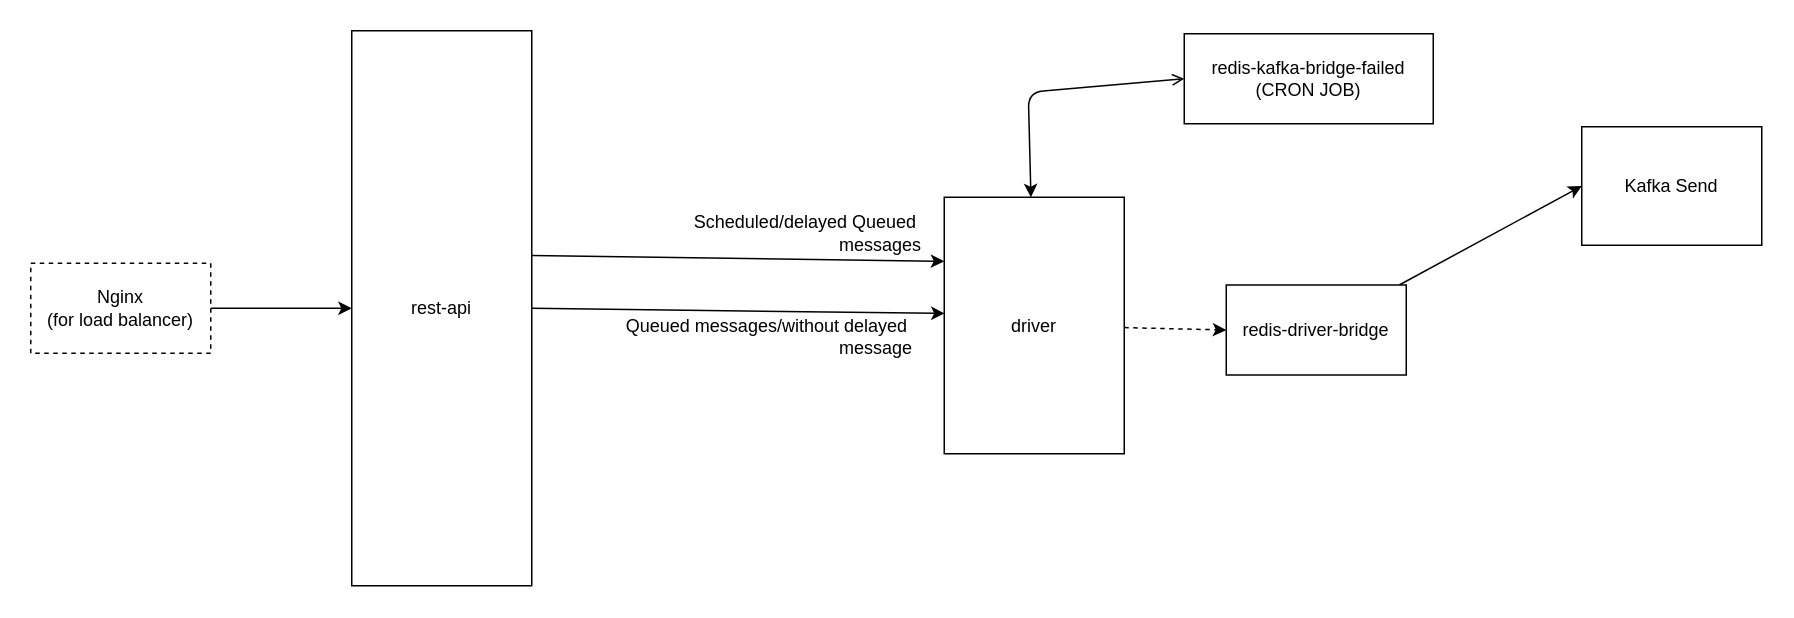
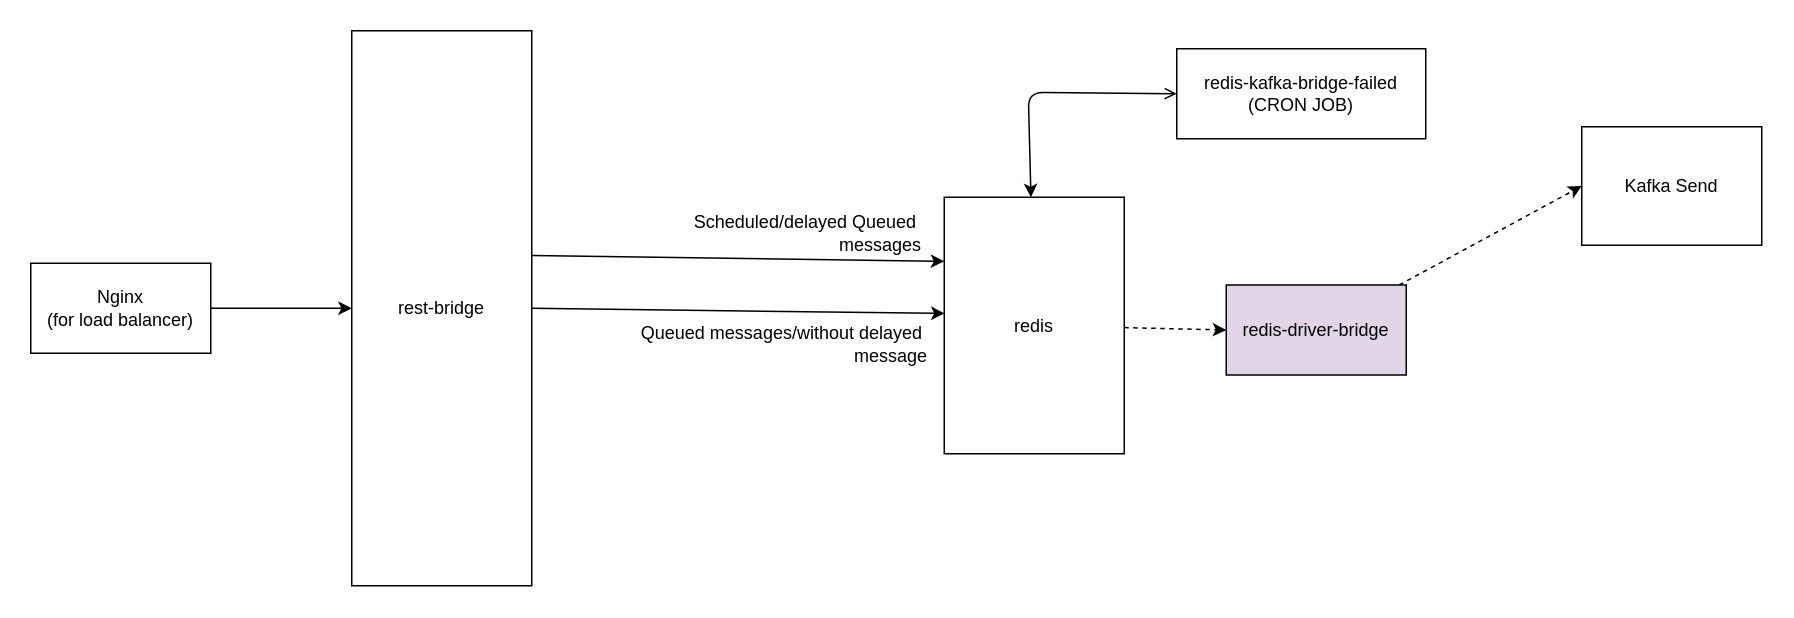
(1309, 79) -> (1301, 94)
(1487, 237) -> (1487, 237)
(121, 308) -> (121, 308)
(442, 308) -> (442, 308)
(1034, 326) -> (1034, 326)
(1316, 330) -> (1316, 330)
(758, 337) -> (773, 344)
